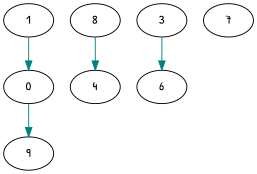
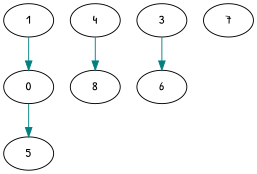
(95, 49) -> (95, 49)
(29, 154) -> (29, 154)
